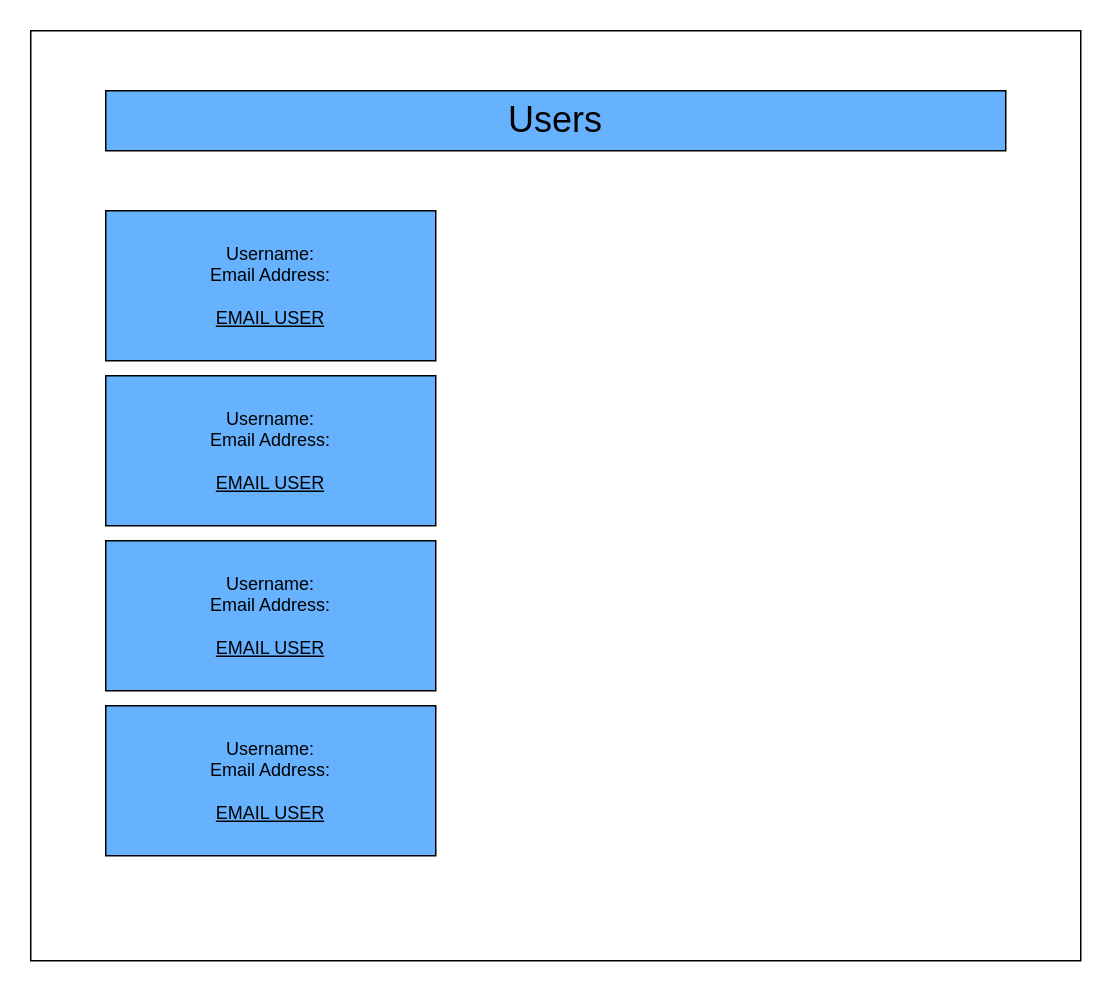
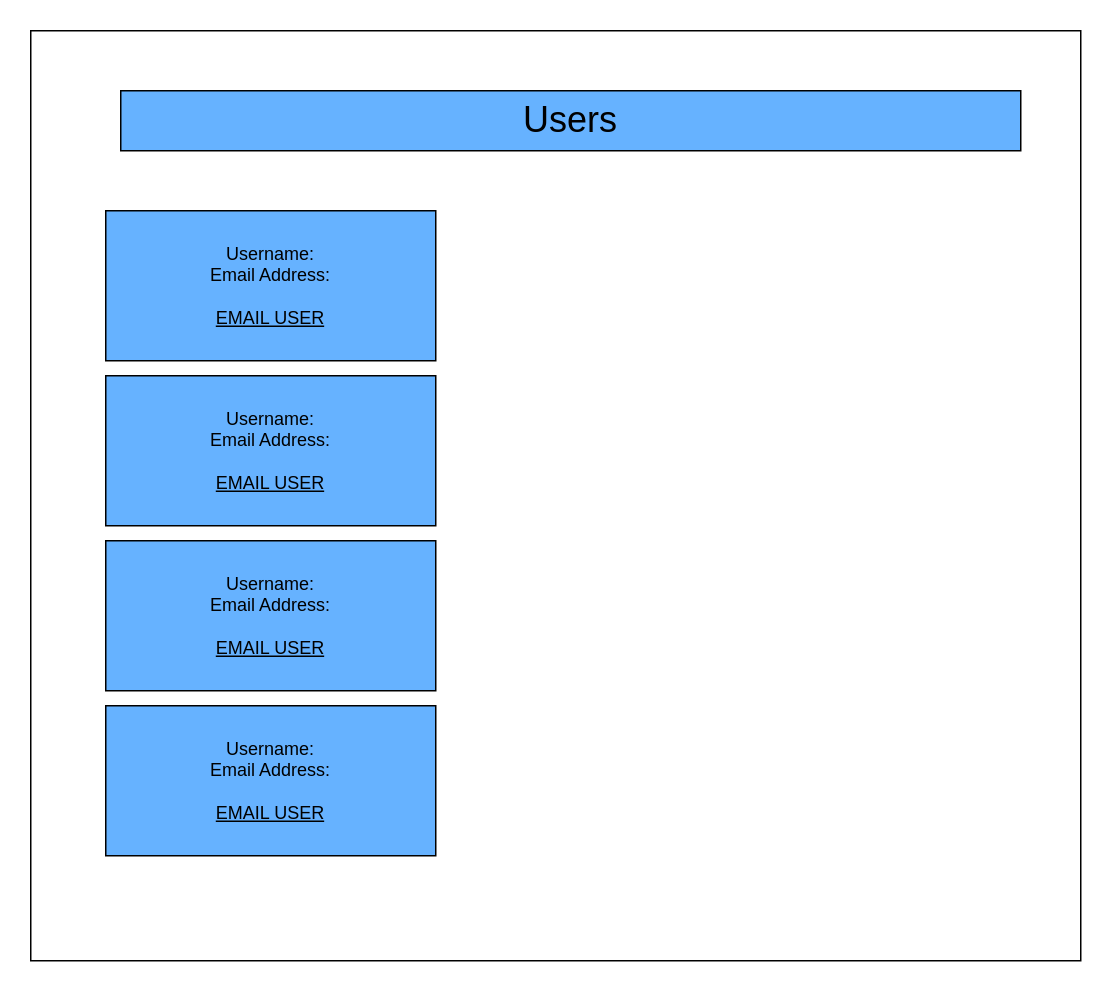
(556, 121) -> (571, 121)
